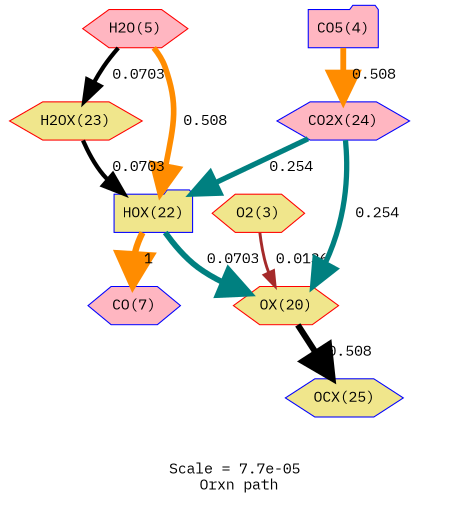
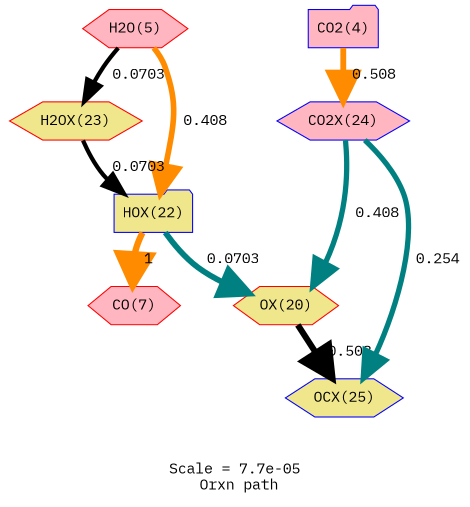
(343, 29) -> (343, 29)
(201, 121) -> (201, 121)
(262, 161) -> (408, 243)
(258, 213) -> none
(373, 213) -> (373, 213)
(134, 306) -> (134, 306)
